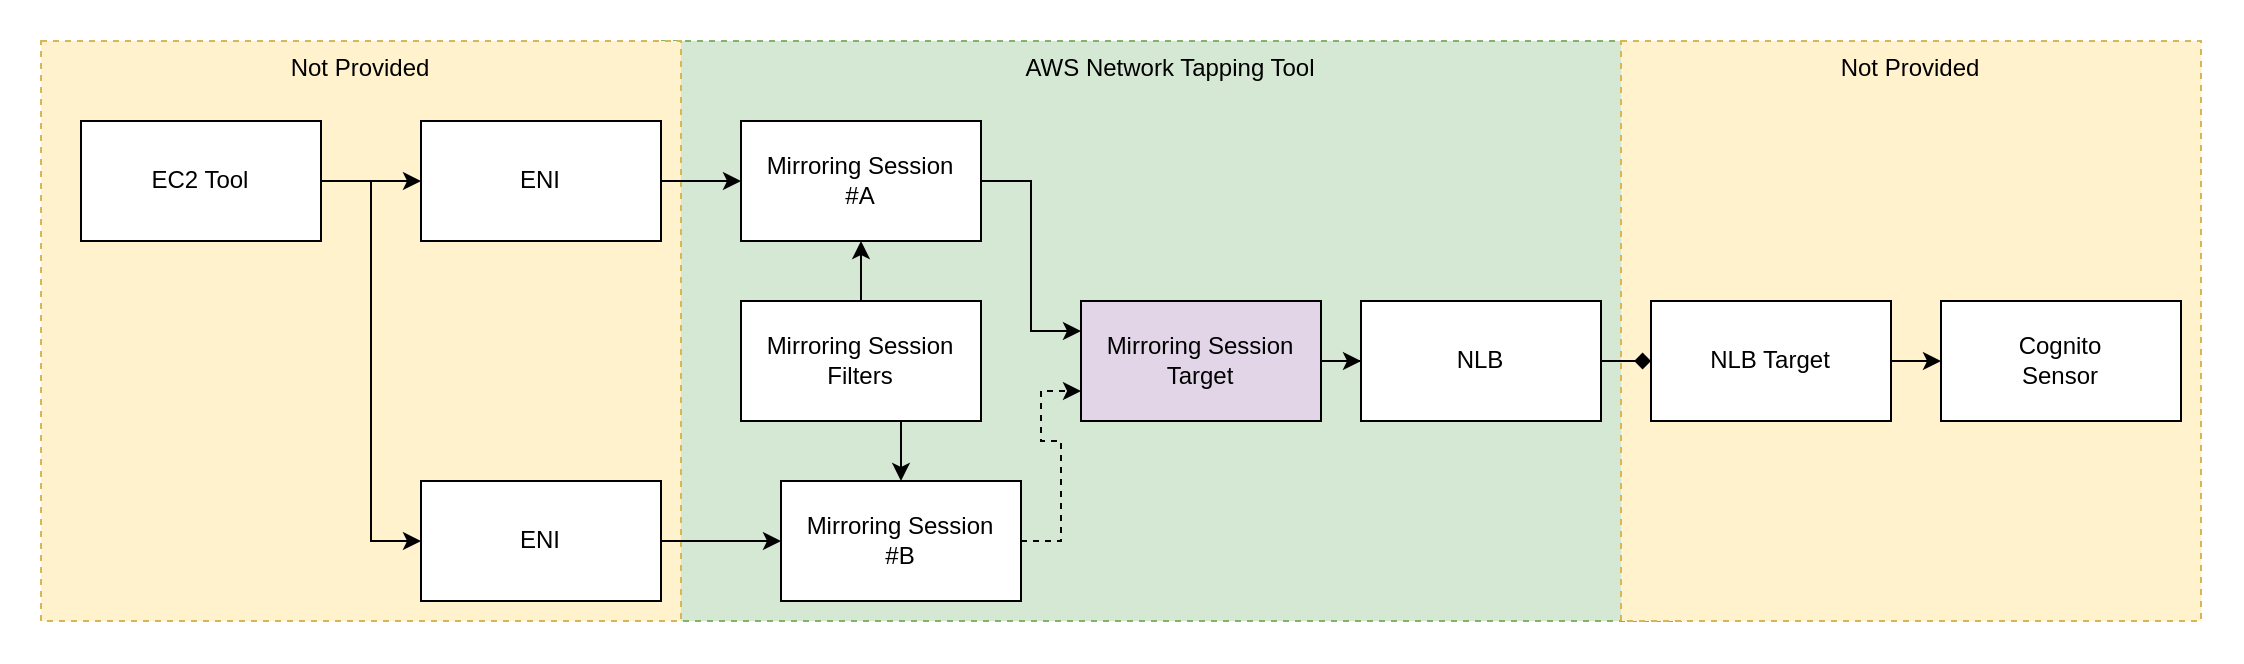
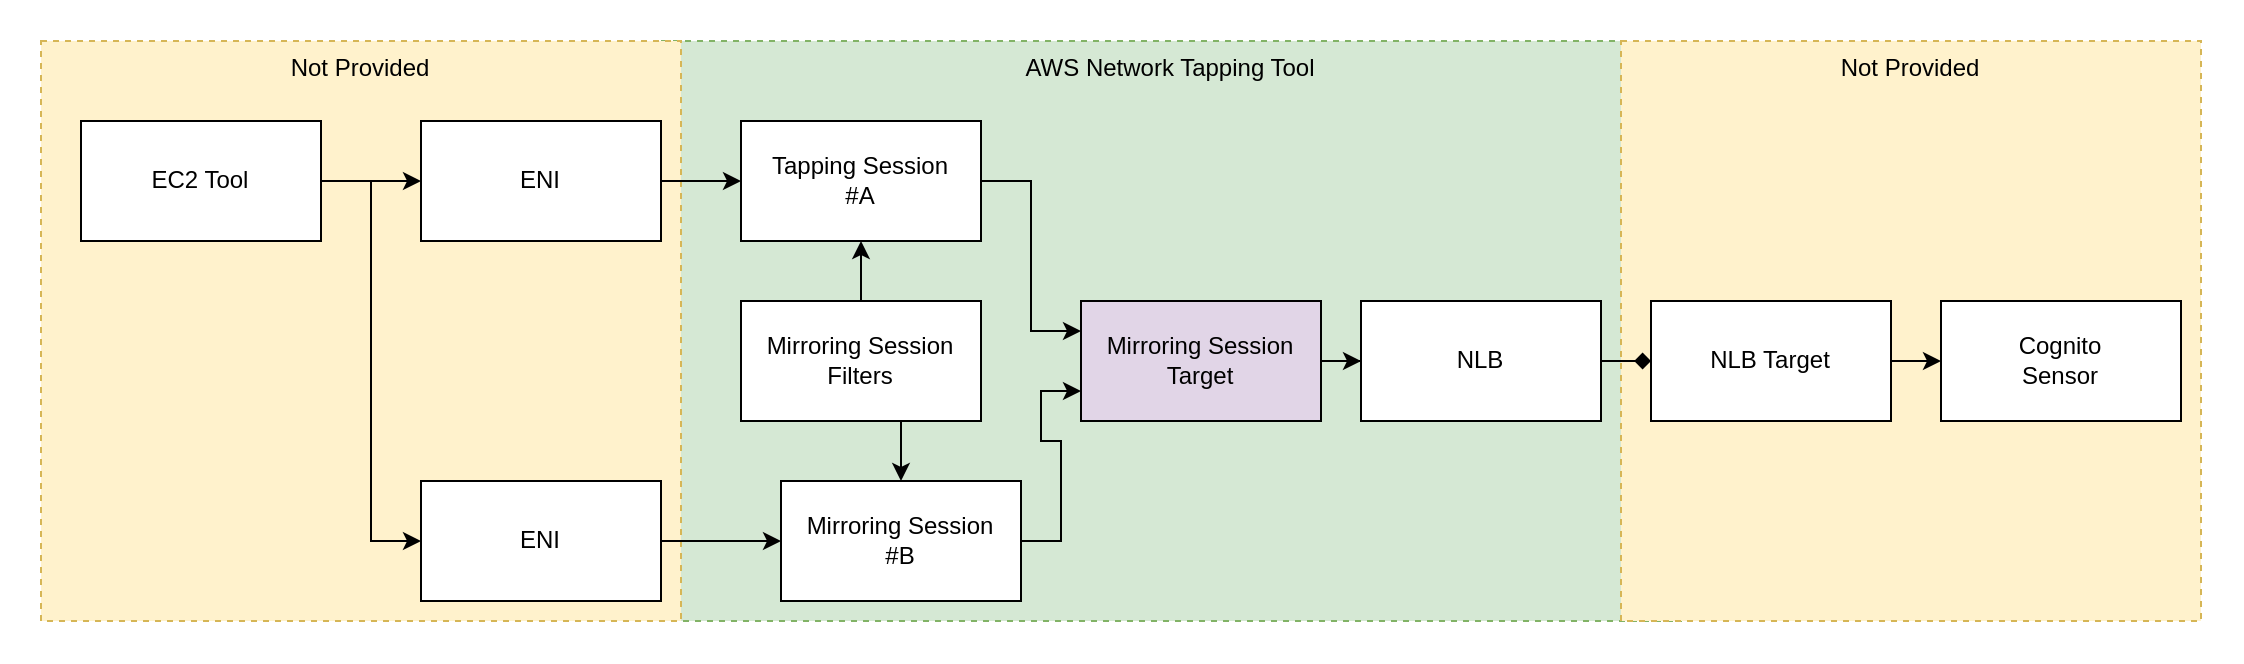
(861, 181) -> (861, 181)
(1061, 461) -> (1061, 461)
